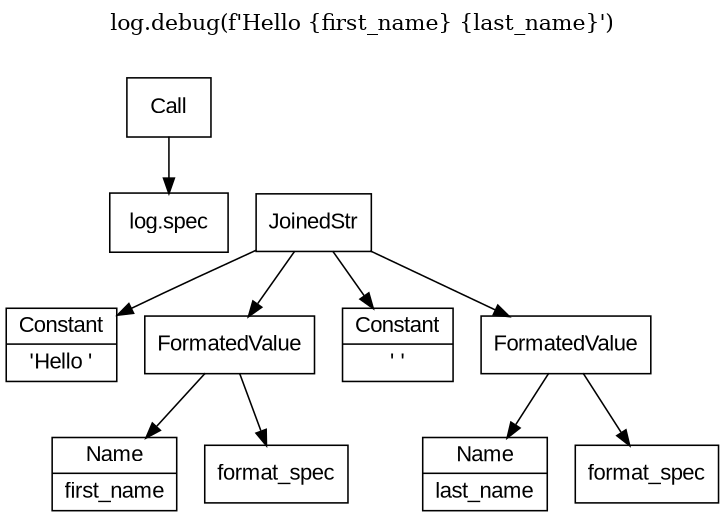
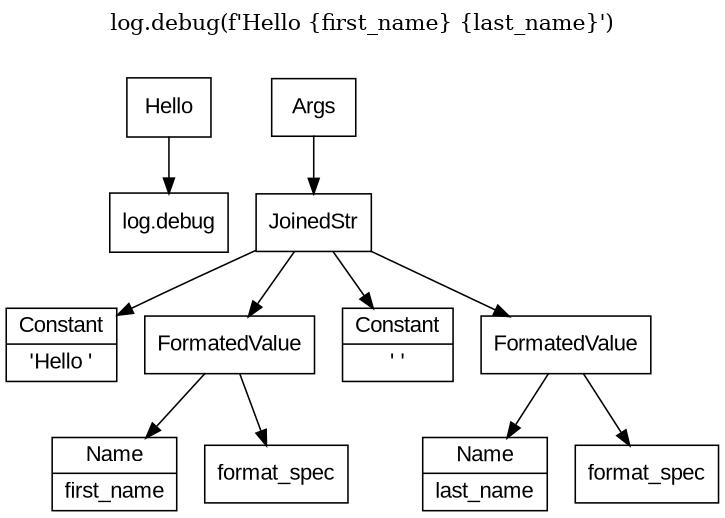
(169, 107) -> (169, 107)
none -> (314, 107)
(169, 223) -> (169, 223)
